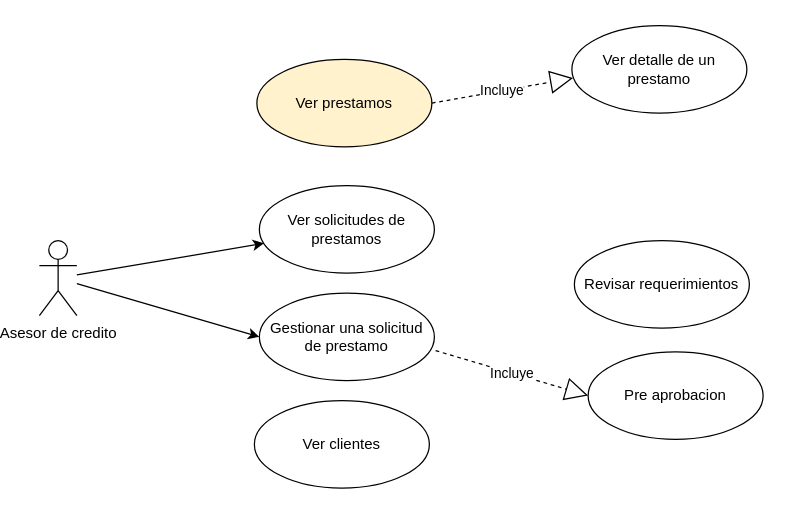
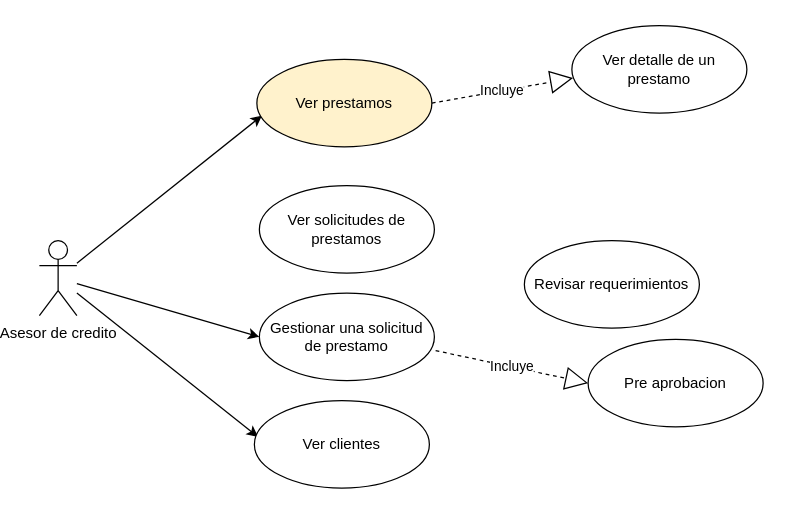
(166, 260) -> (166, 192)
(662, 284) -> (612, 284)
none -> (164, 362)
(676, 396) -> (676, 383)
